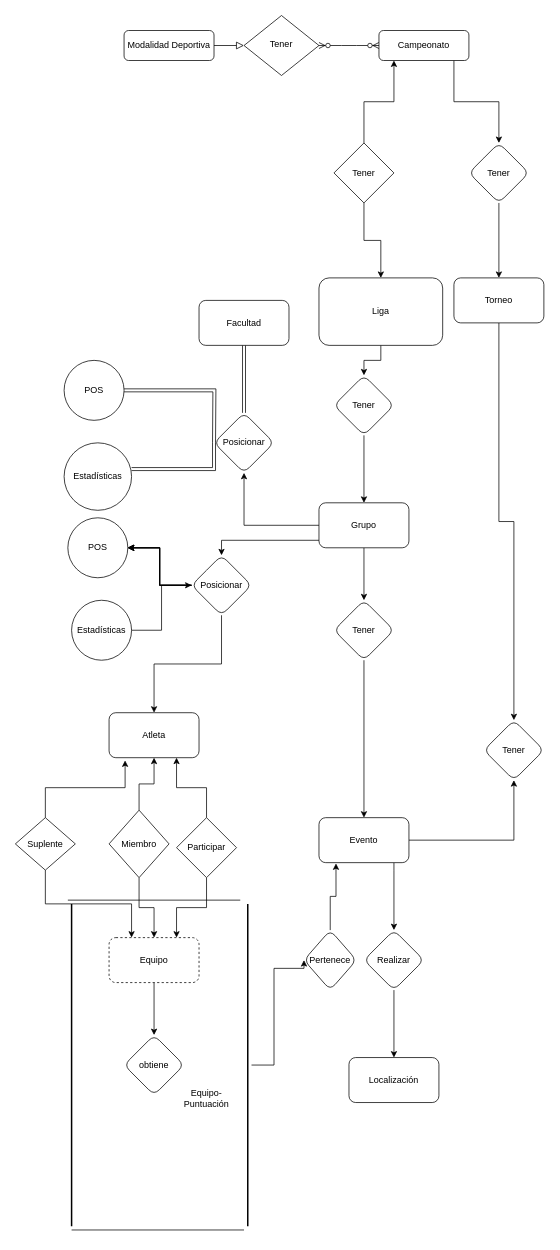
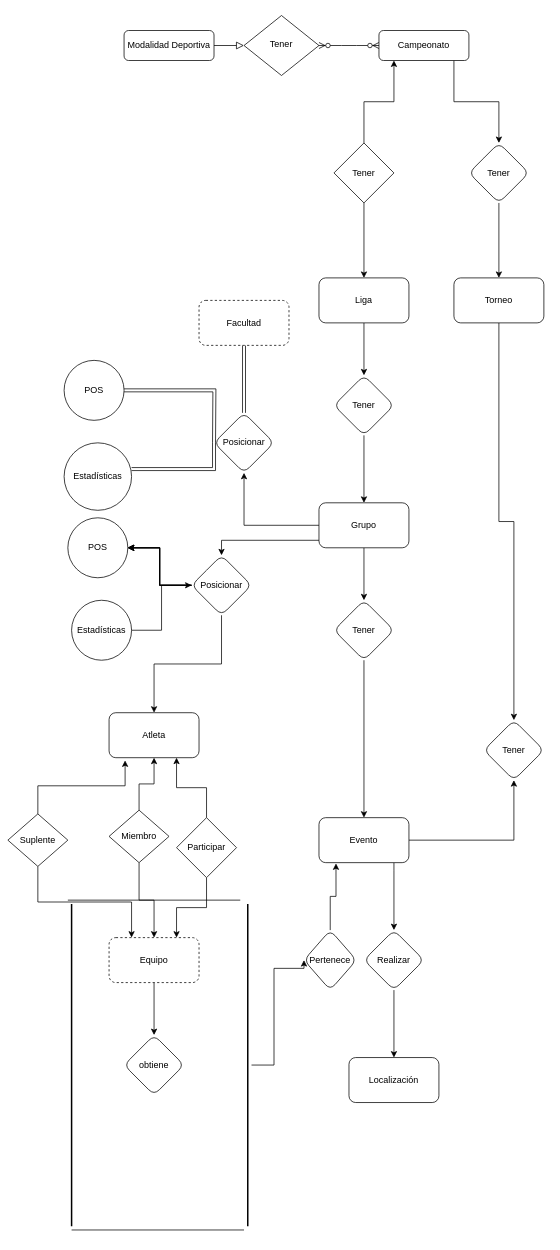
(381, 312) -> (364, 300)
(244, 323) -> (244, 323)
(45, 844) -> (38, 840)
(139, 844) -> (139, 837)
(207, 1099) -> none
